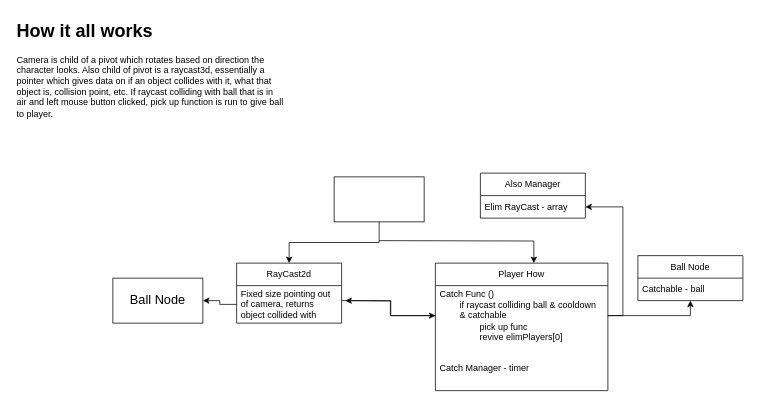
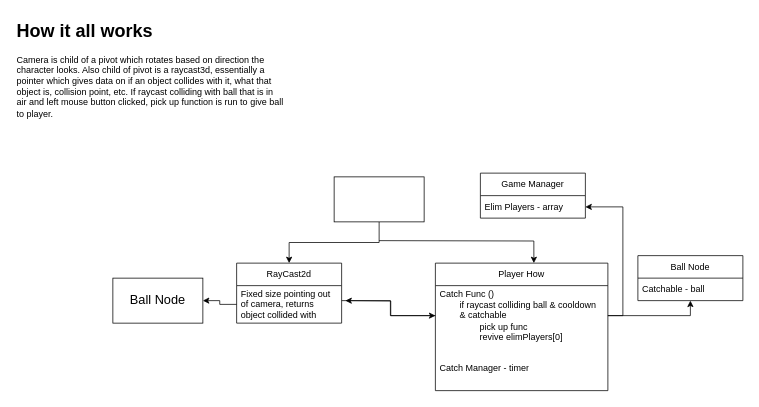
(533, 184) -> (533, 184)
(529, 207) -> (528, 207)
